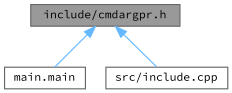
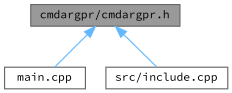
(105, 15) -> (105, 15)
(45, 78) -> (45, 78)
